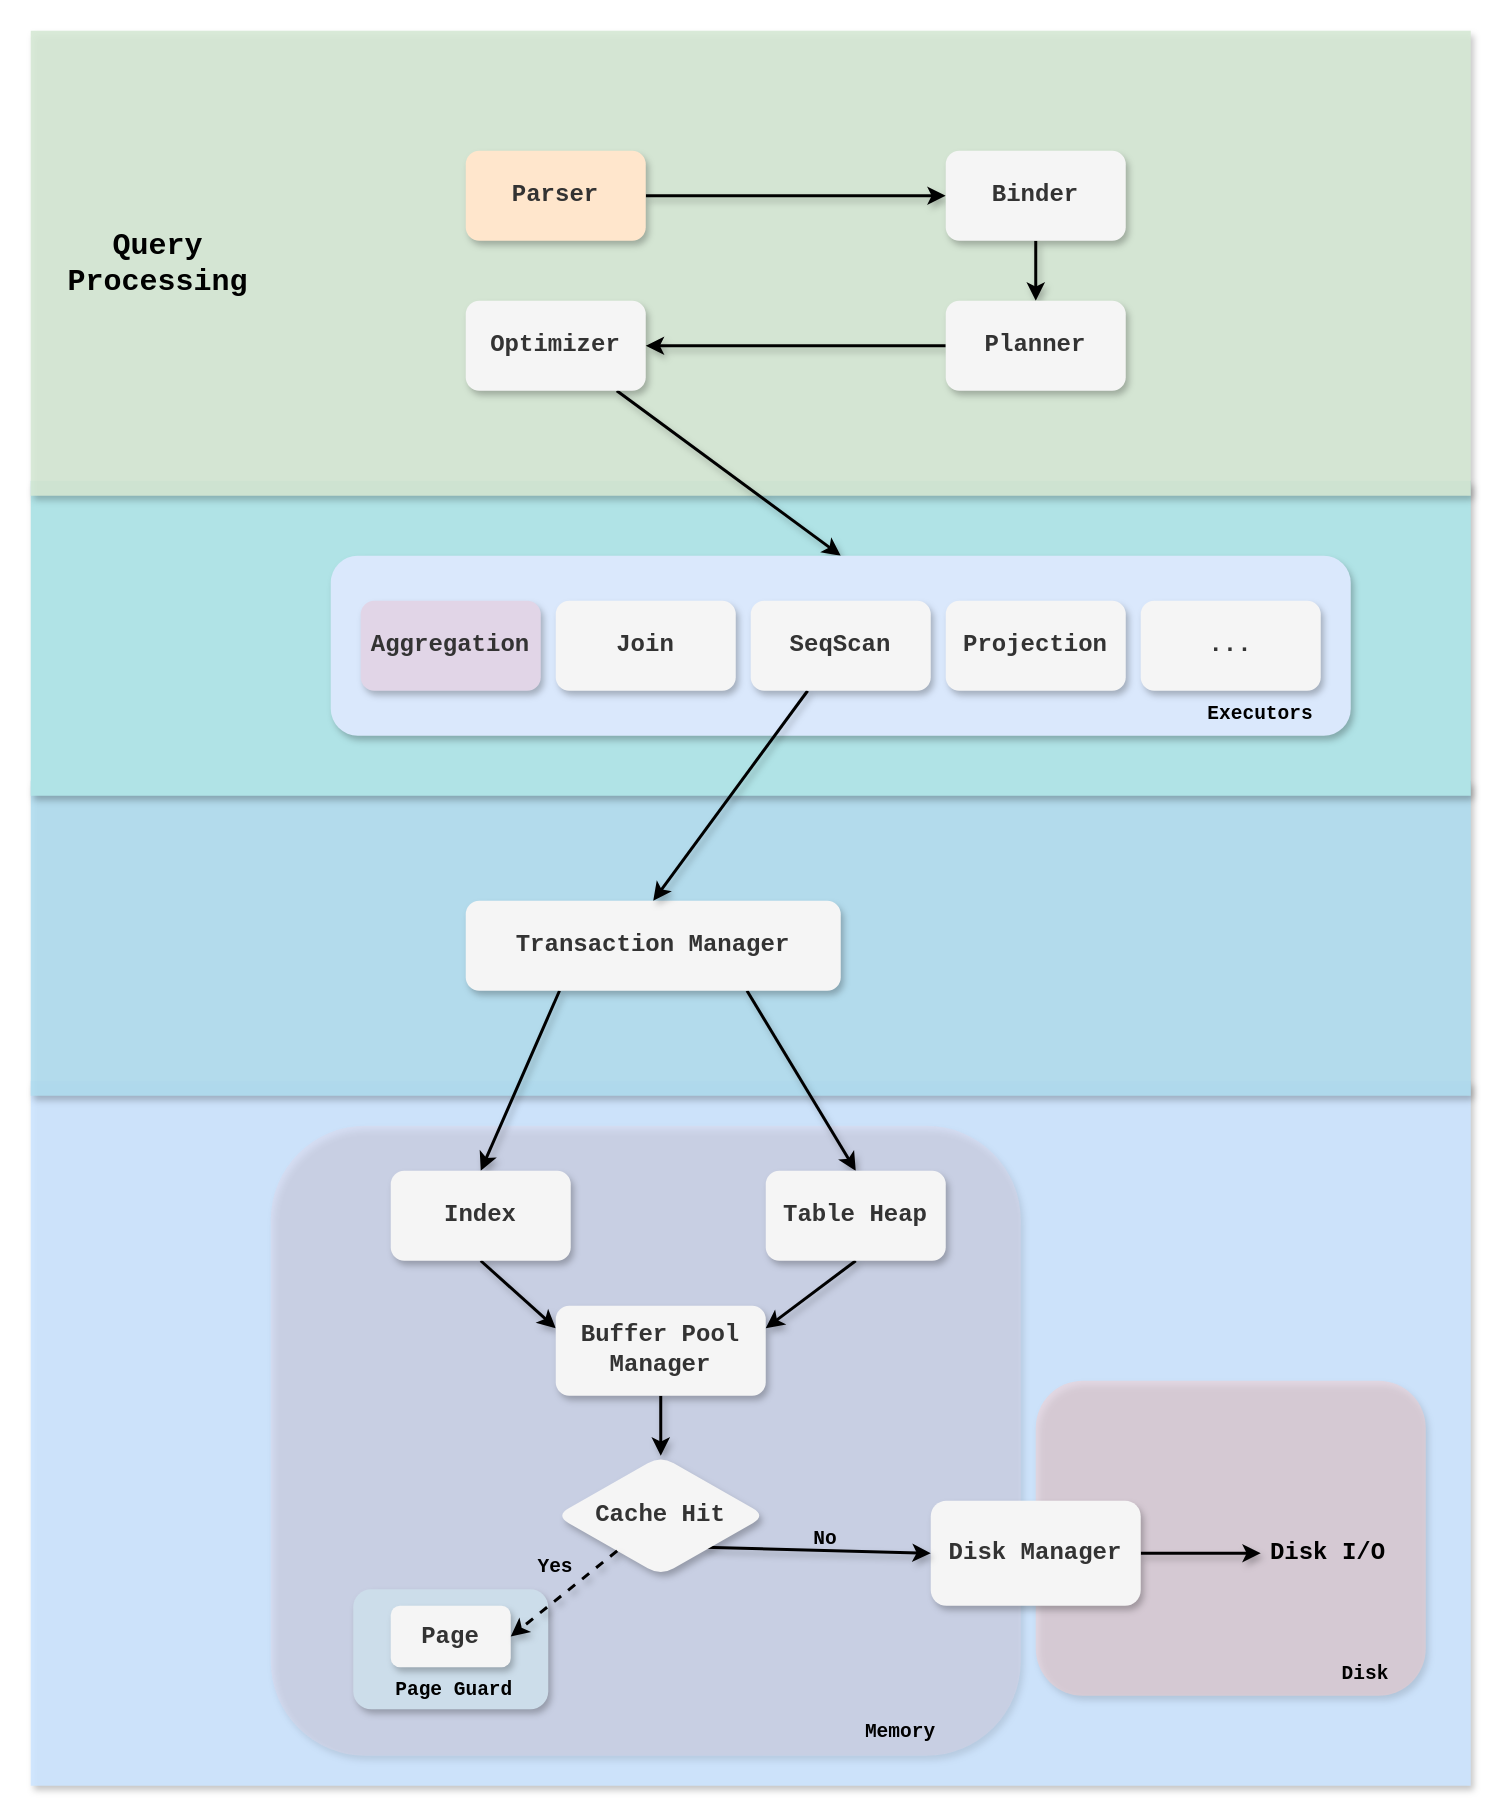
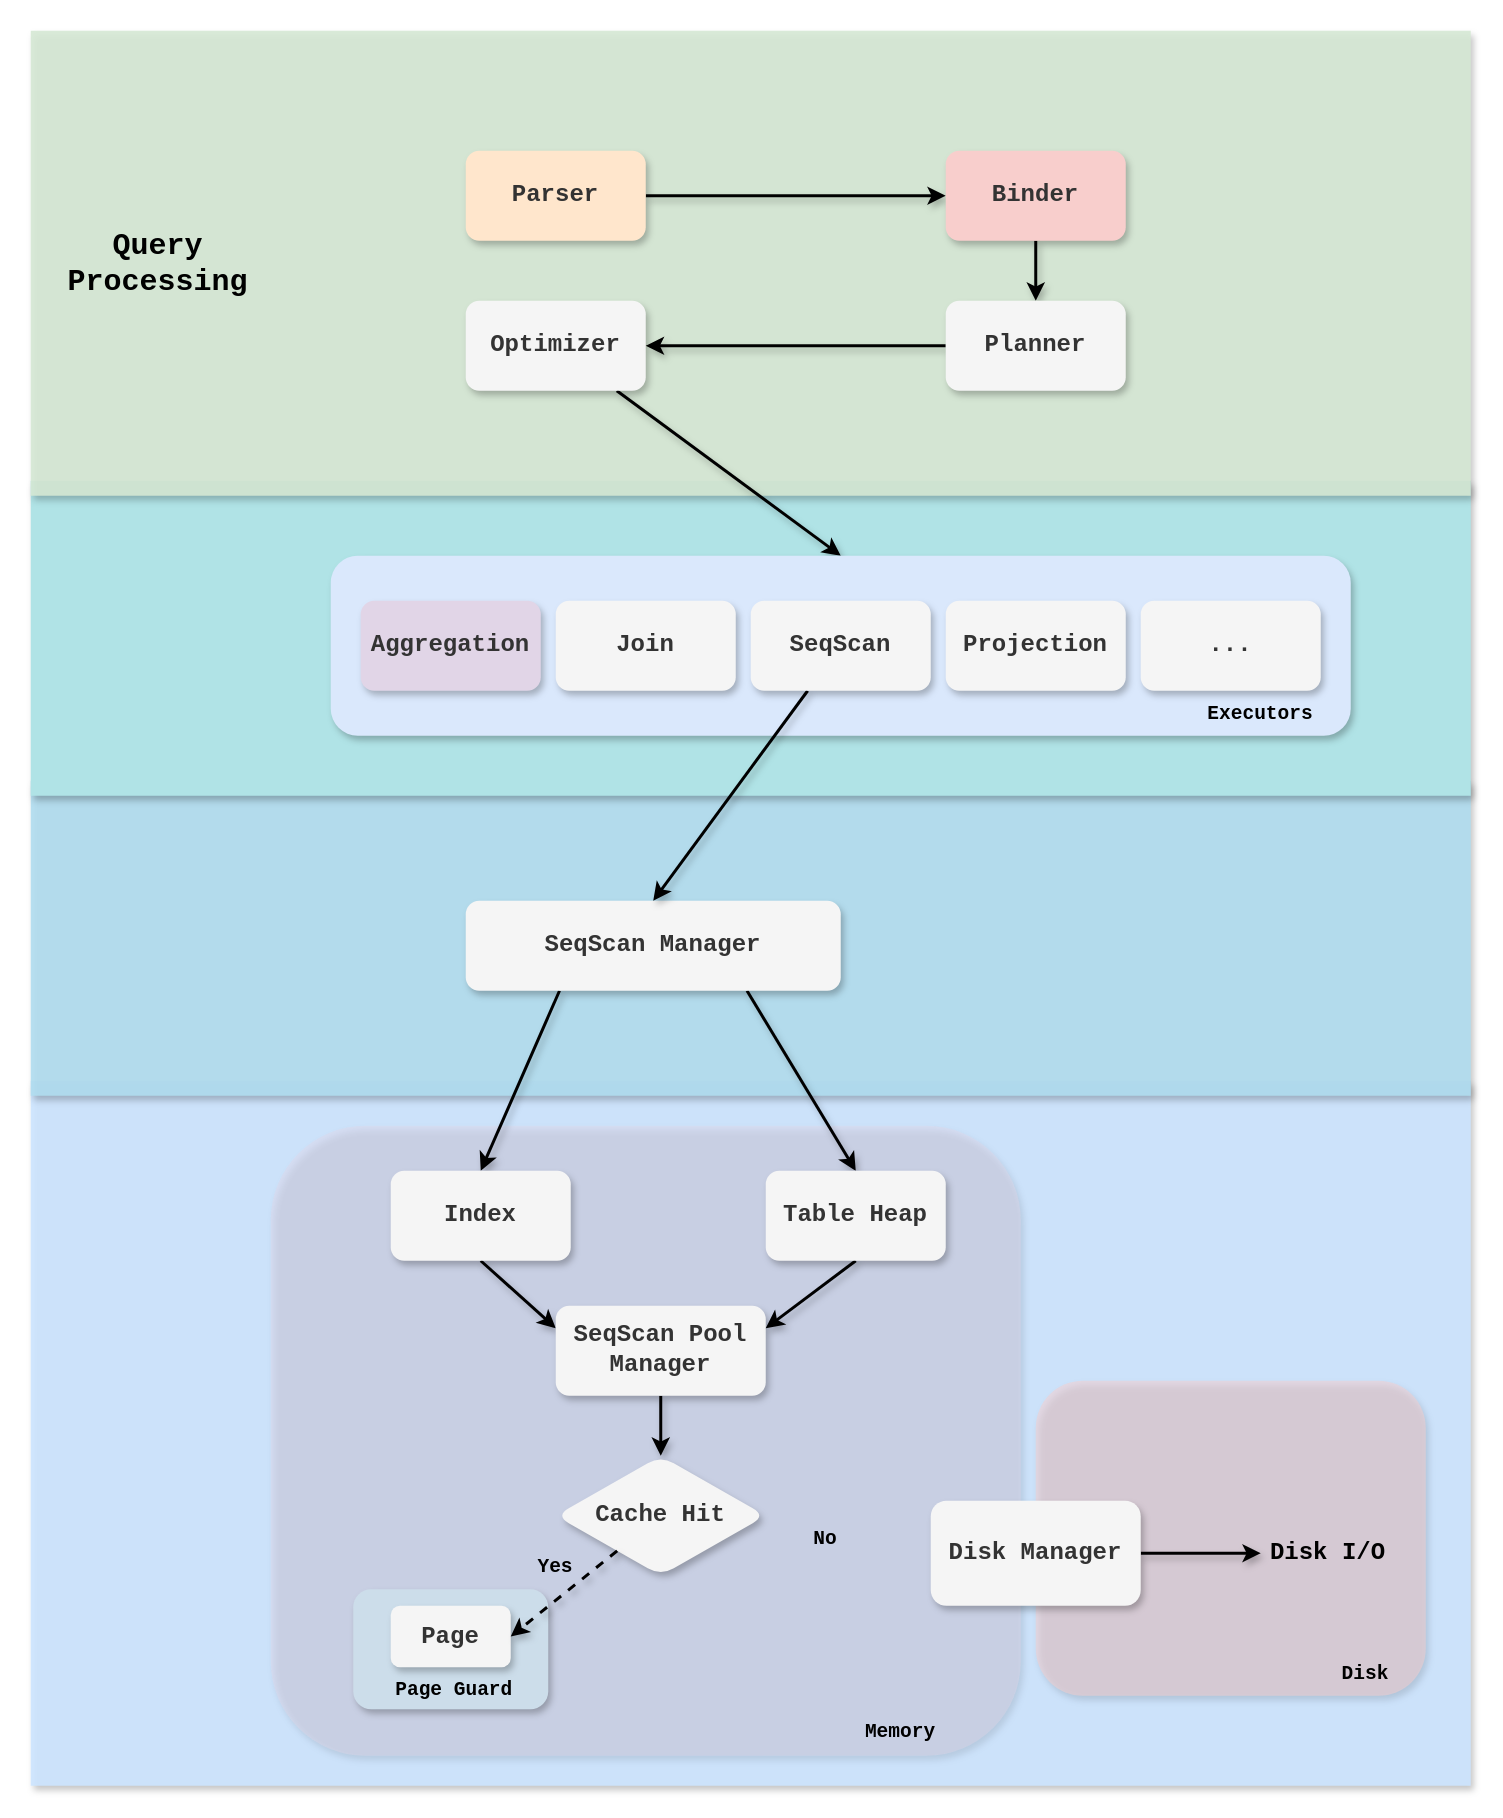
(1036, 196) -> (1036, 196)
(653, 946) -> (653, 946)
(661, 1351) -> (661, 1351)
(812, 1550) -> none
